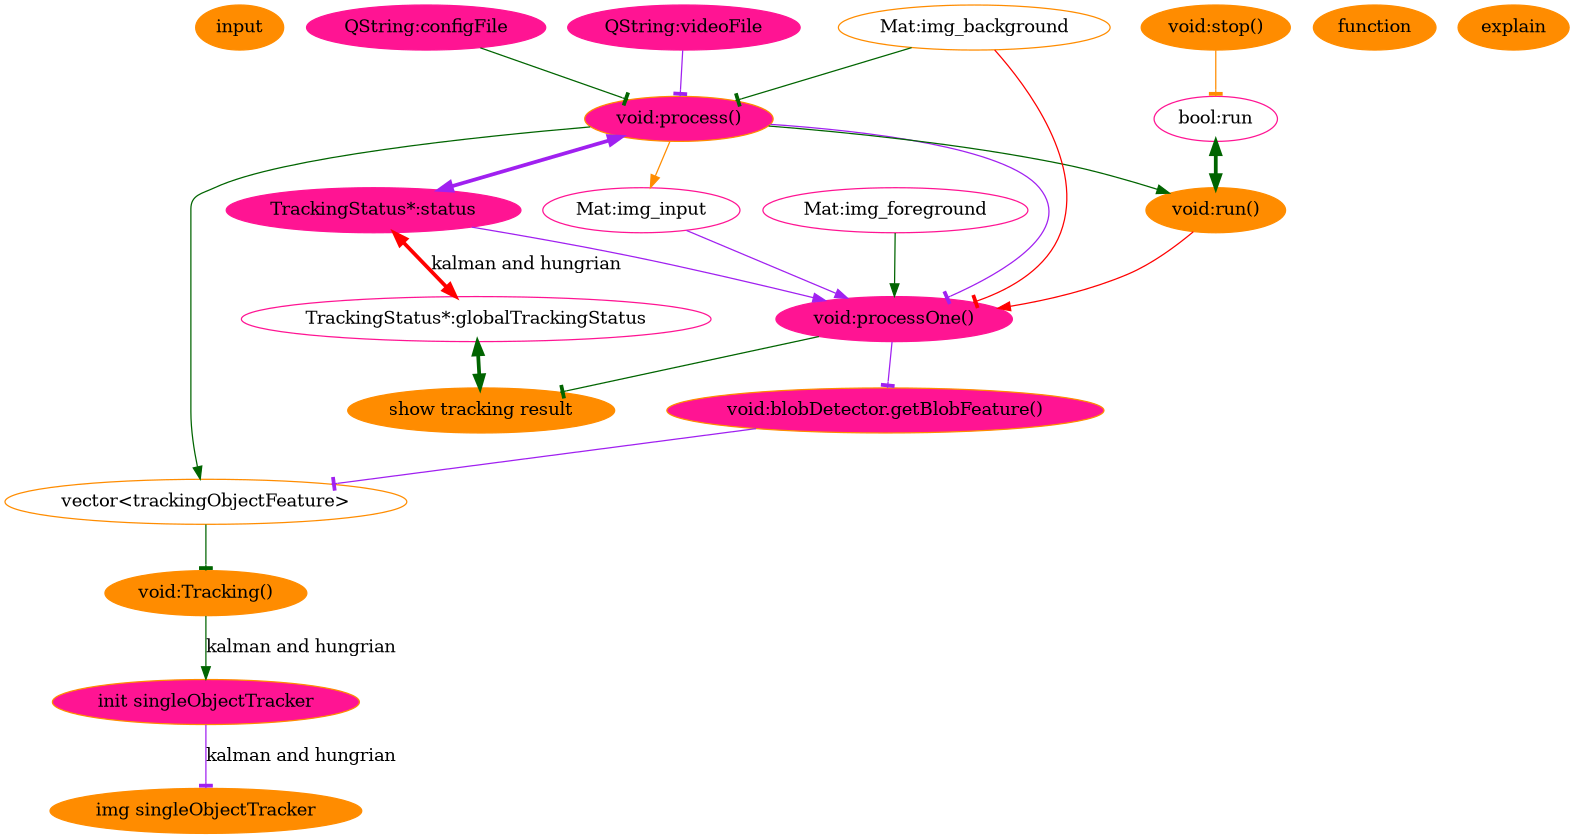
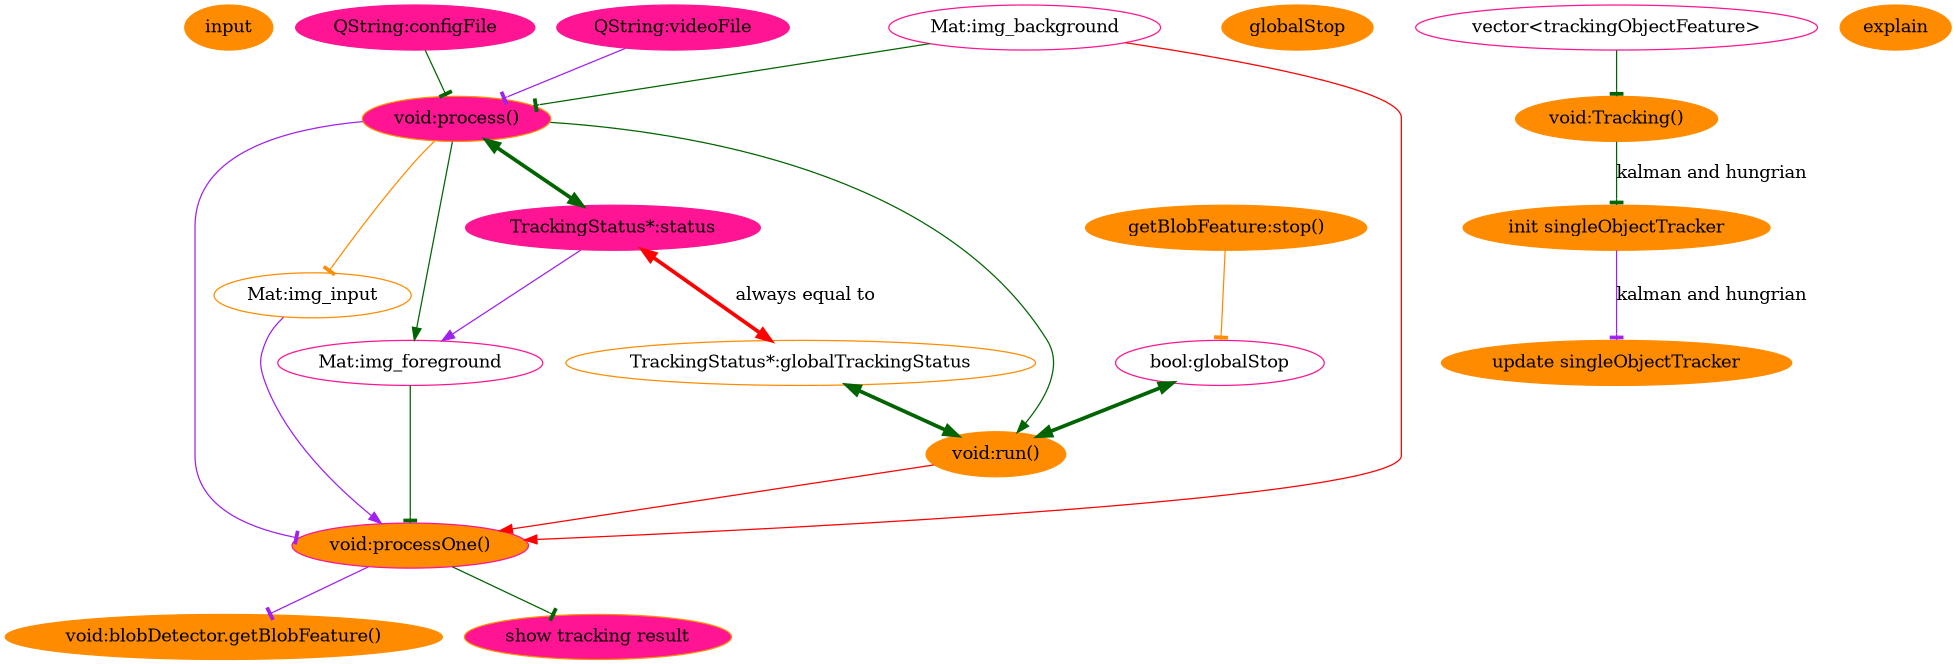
(974, 28) -> (1025, 28)
(1216, 28) -> (1226, 228)
(1375, 28) -> (1297, 28)
(1216, 119) -> (1220, 363)
(663, 159) -> (381, 202)
(530, 163) -> (534, 173)
(257, 174) -> (435, 235)
(1066, 186) -> (1285, 487)
(641, 210) -> (313, 295)
(895, 258) -> (410, 451)
(643, 259) -> (517, 292)
(526, 265) -> (806, 295)
(476, 319) -> (801, 363)
(894, 319) -> (410, 546)
(479, 365) -> (902, 410)
(481, 410) -> (598, 637)
(885, 410) -> (224, 637)
(547, 456) -> none
(206, 502) -> (1617, 28)
(206, 641) -> (1617, 170)
(206, 702) -> (1617, 228)
(206, 811) -> (1617, 363)
